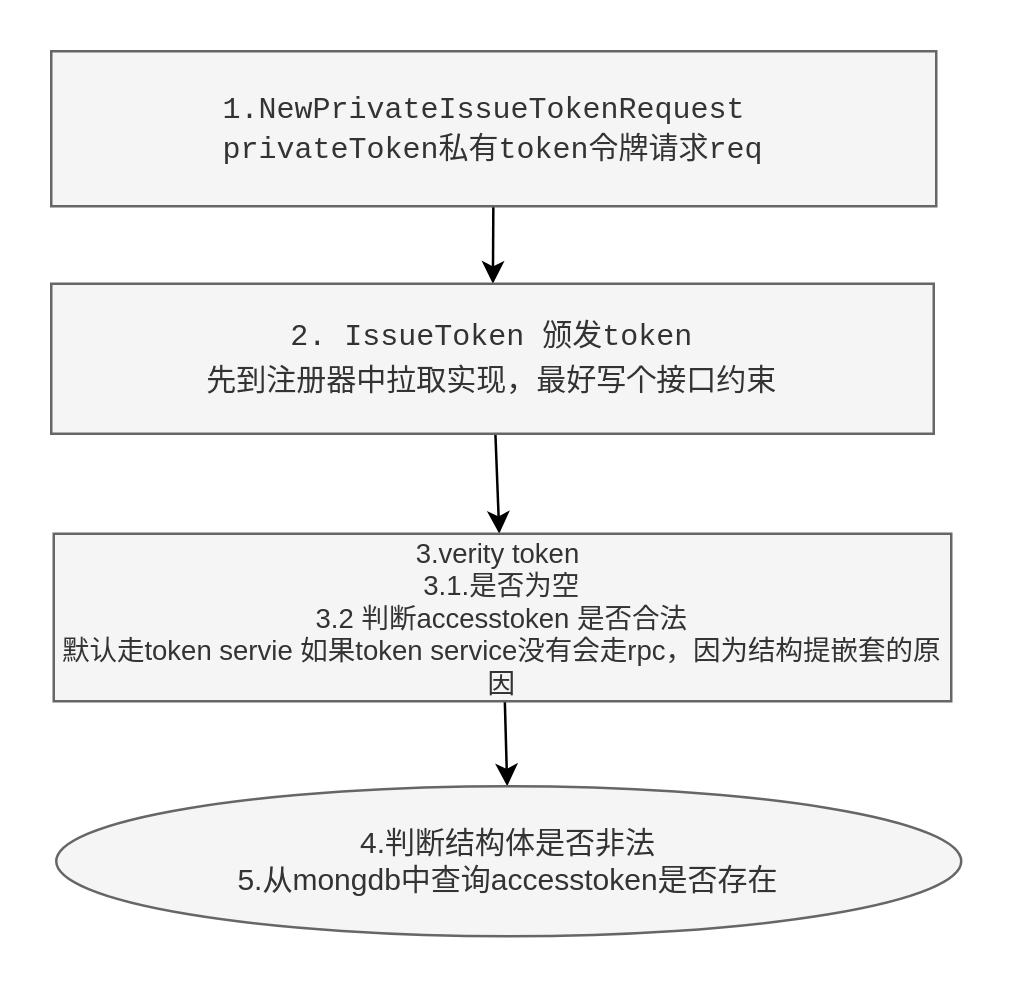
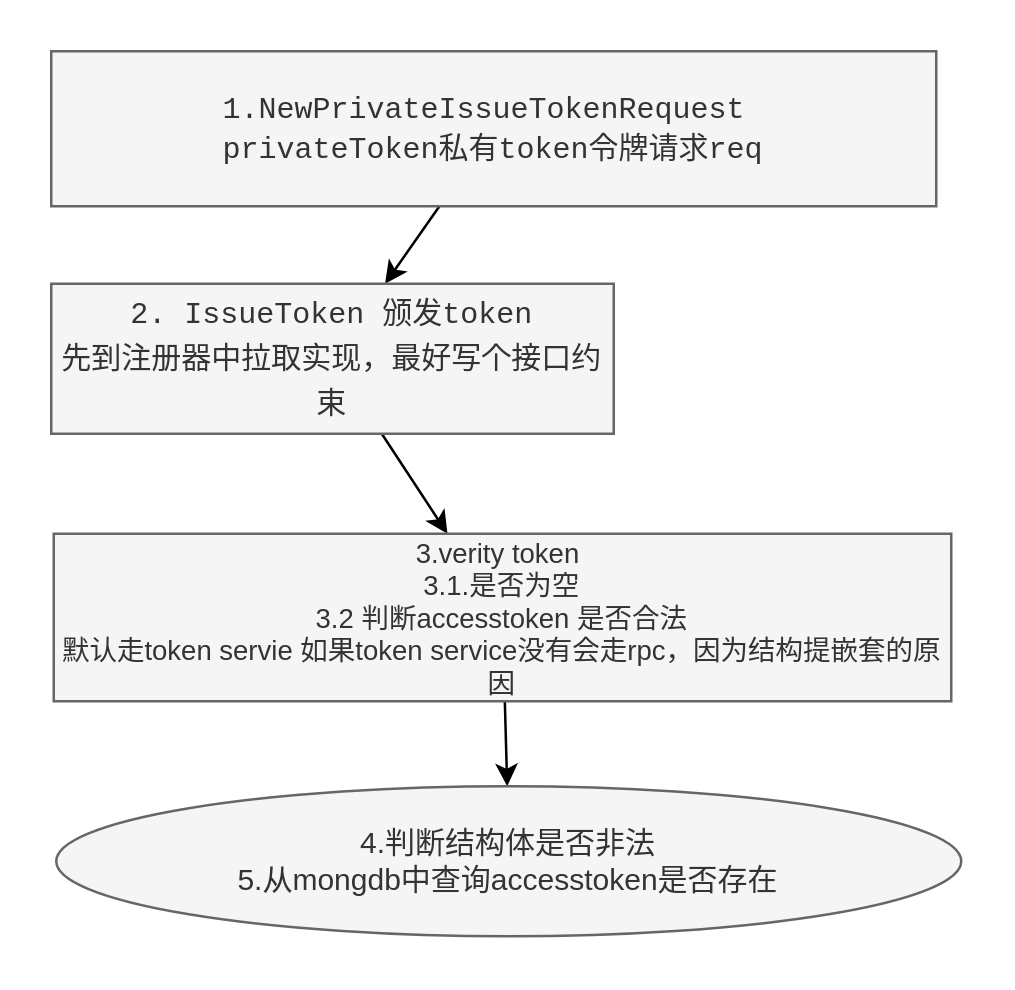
(493, 359) -> (333, 359)
